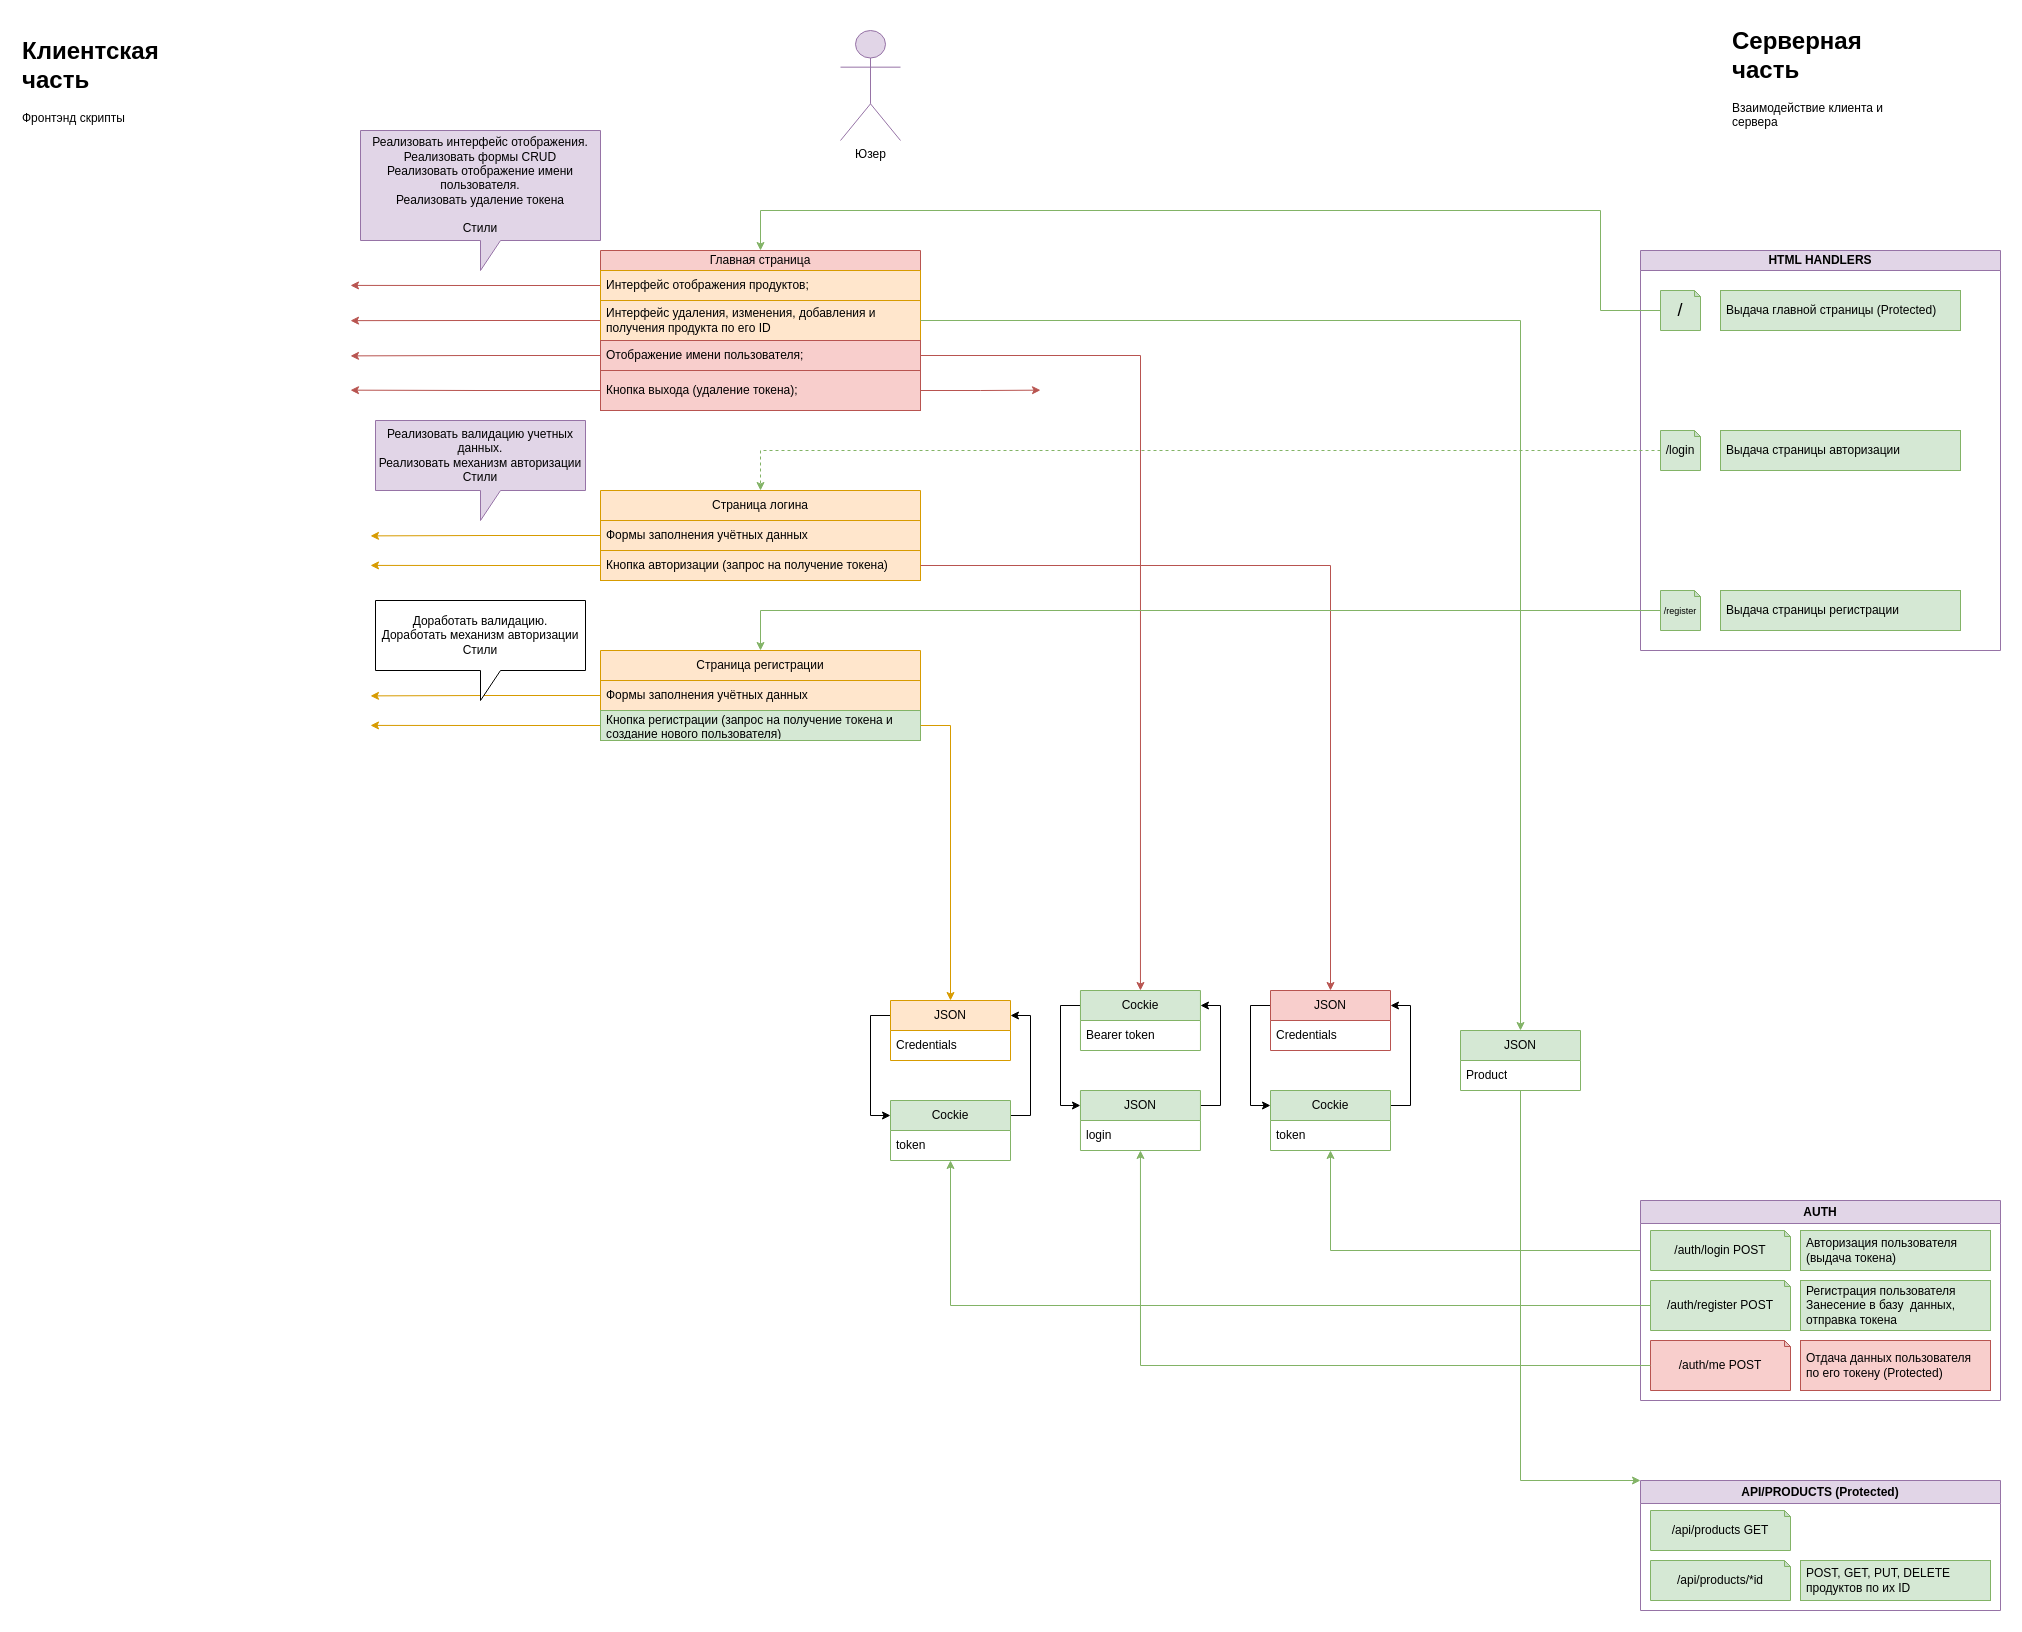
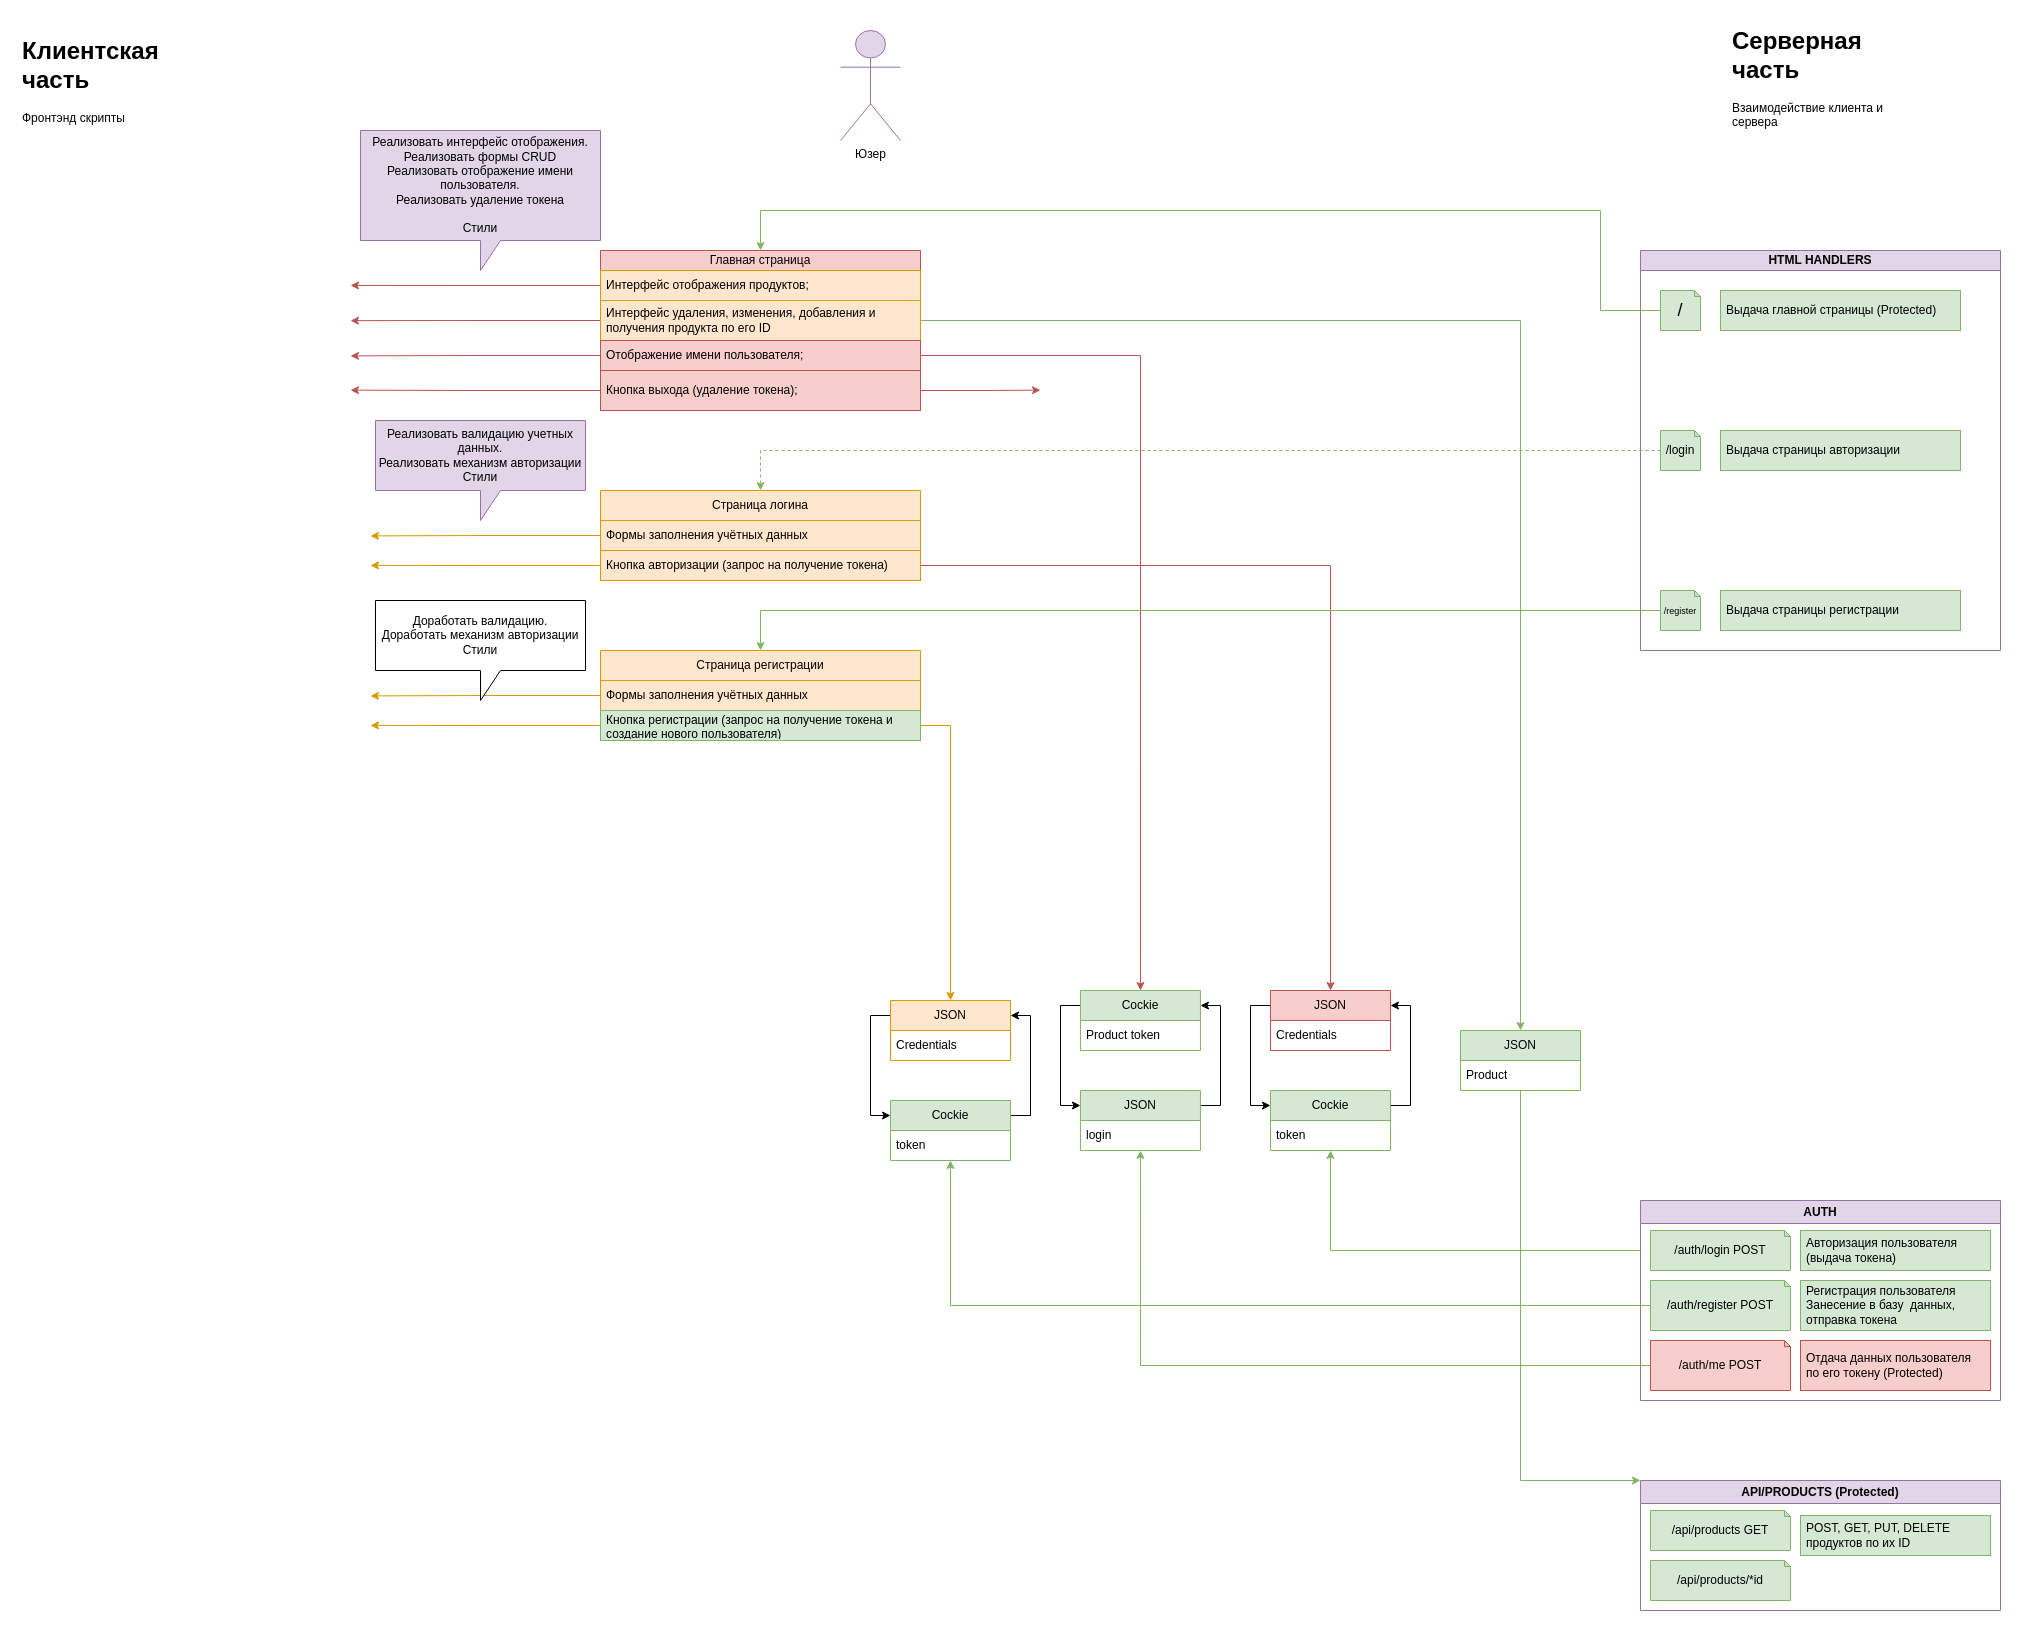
(1125, 1036) -> (1129, 1036)
(1896, 1581) -> (1896, 1536)
